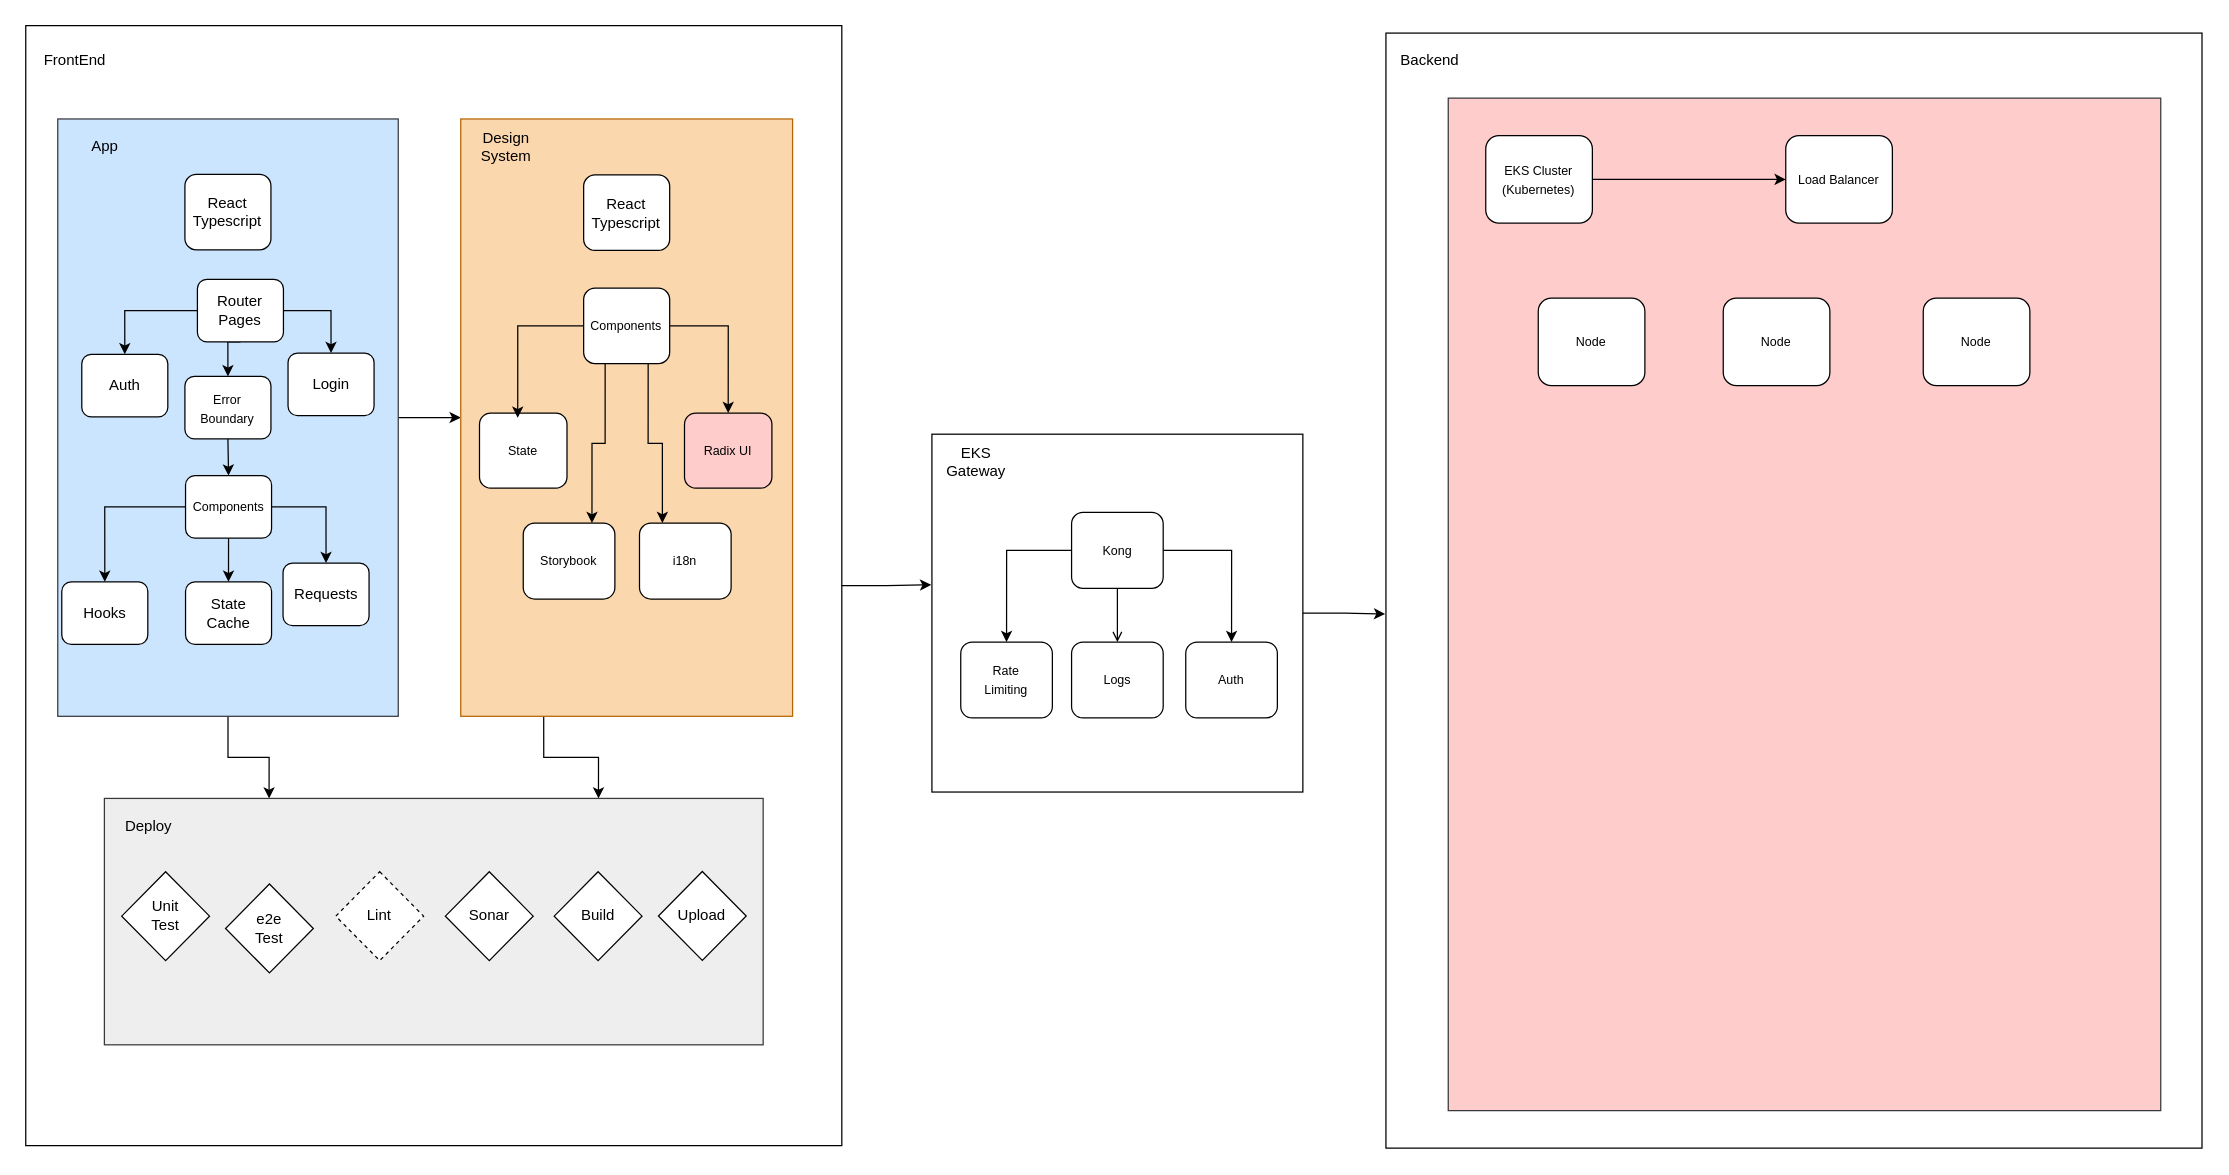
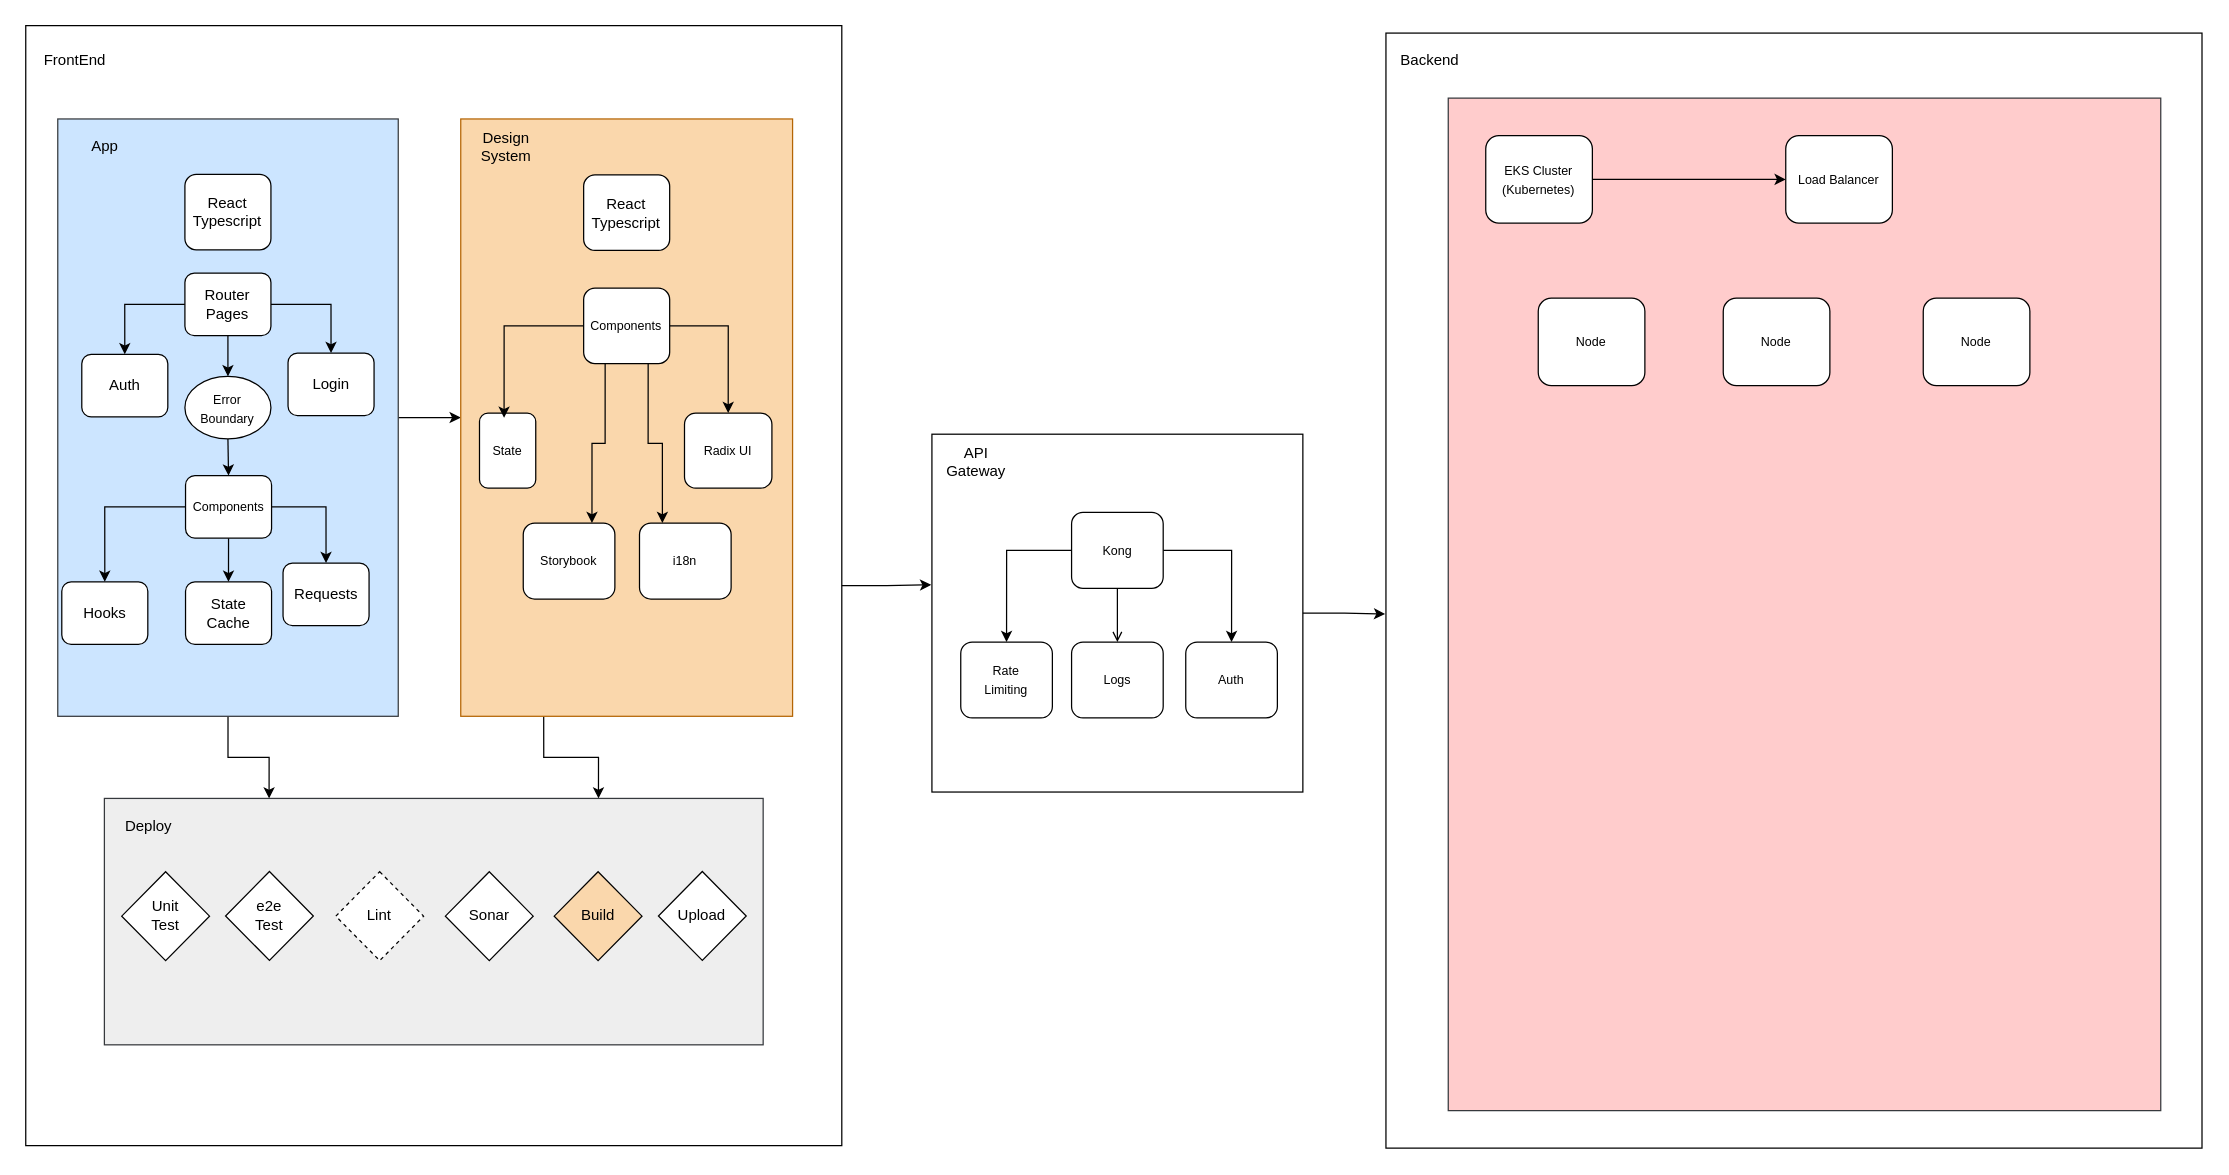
(240, 311) -> (228, 304)
(228, 408) -> (228, 408)
(523, 451) -> (508, 451)
(728, 451) -> (728, 451)
(976, 462) -> (976, 462)
(598, 916) -> (598, 916)
(269, 928) -> (269, 916)
